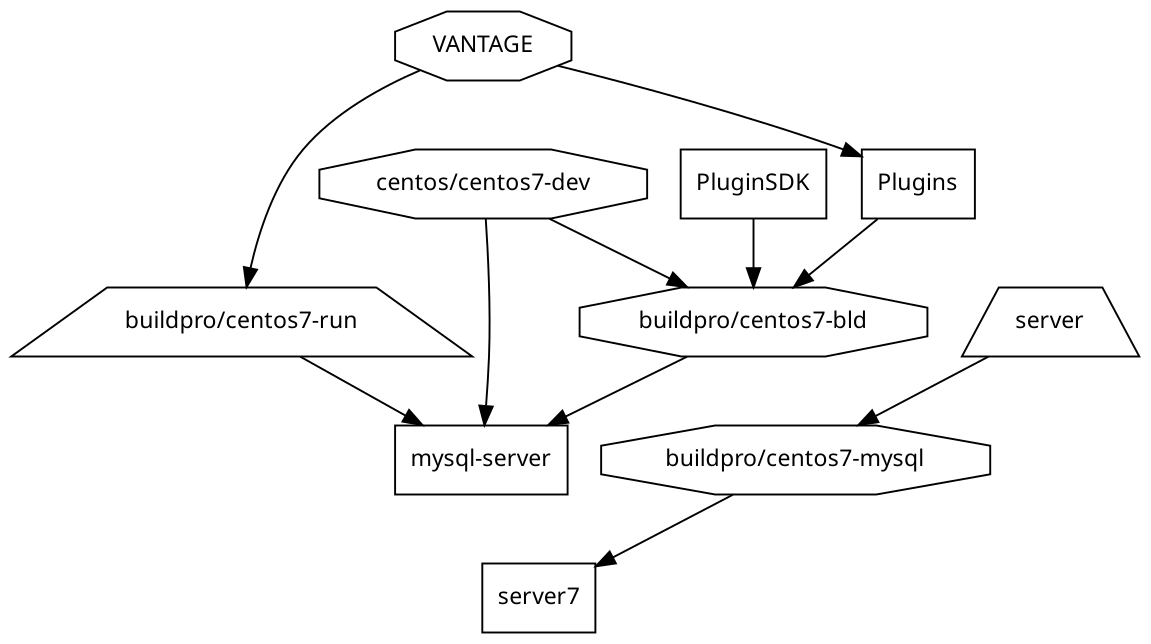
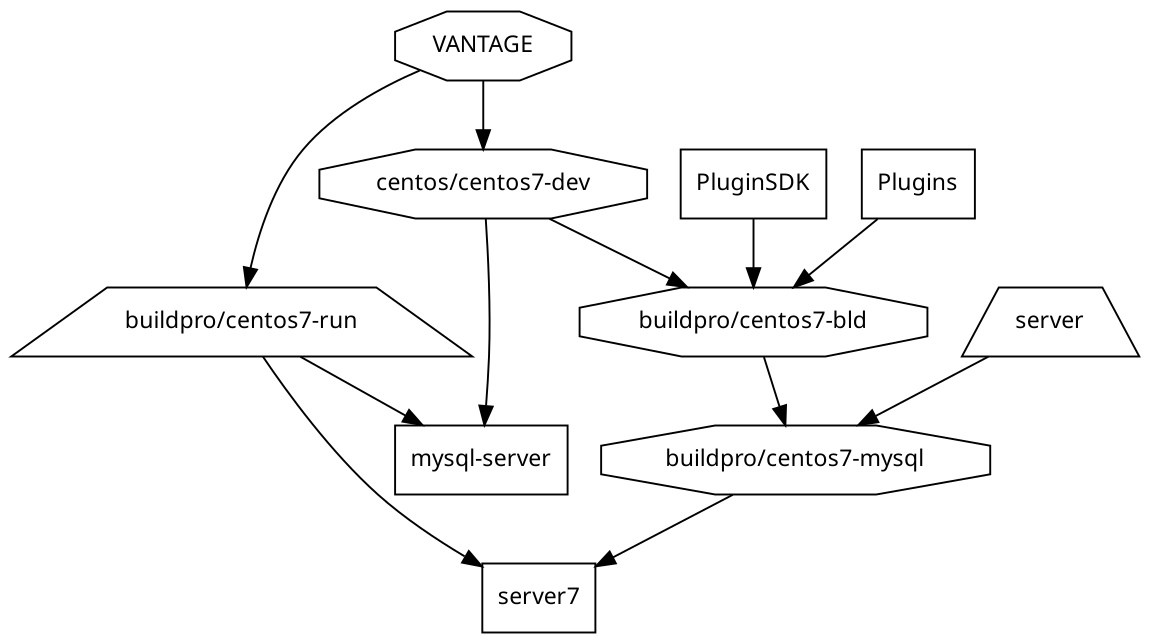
(702, 104) -> (483, 106)
(626, 387) -> (772, 382)
none -> (352, 469)
